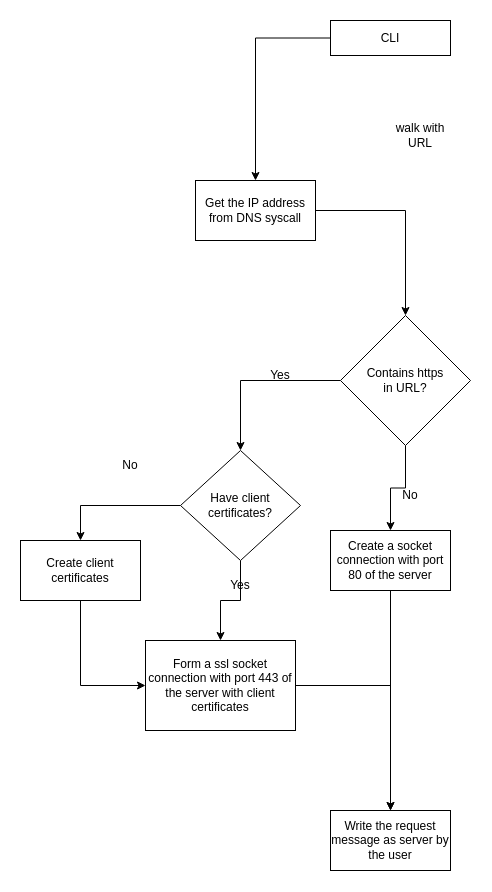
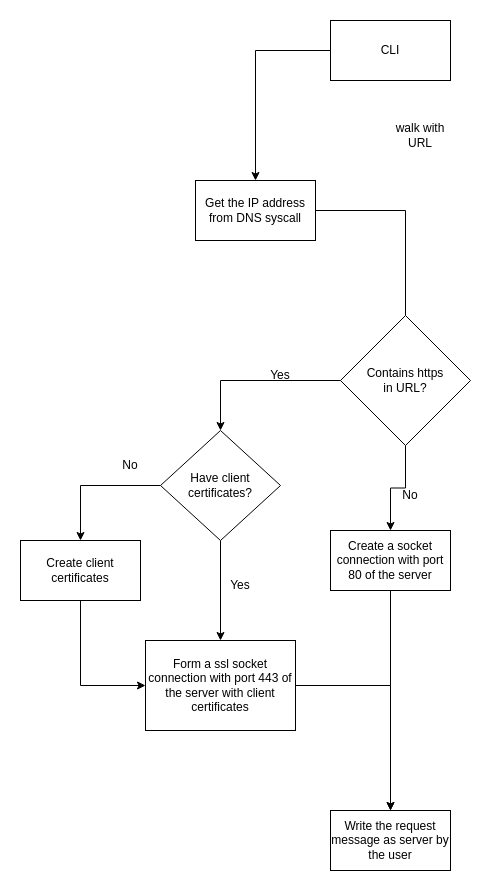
(391, 38) -> (391, 51)
(406, 307) -> (406, 310)
(241, 506) -> (221, 486)
